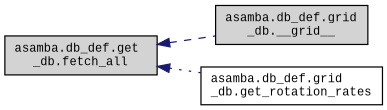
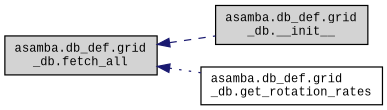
(292, 25) -> (292, 25)
(81, 55) -> (81, 55)
